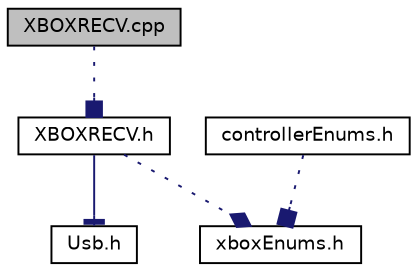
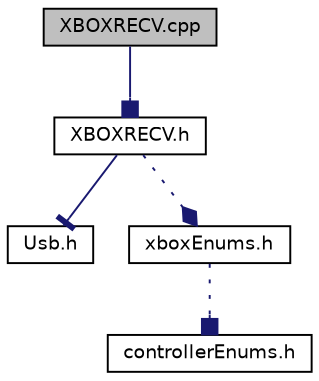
(94, 72) -> (130, 72)
(297, 181) -> (210, 289)
